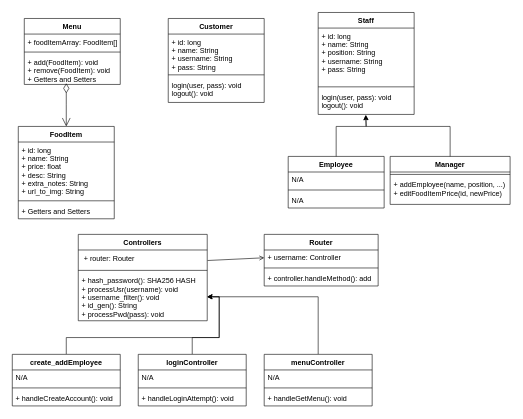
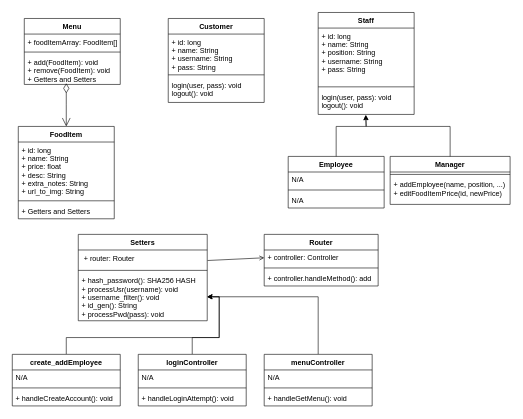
(143, 242) -> (143, 242)
(307, 258) -> (309, 258)
